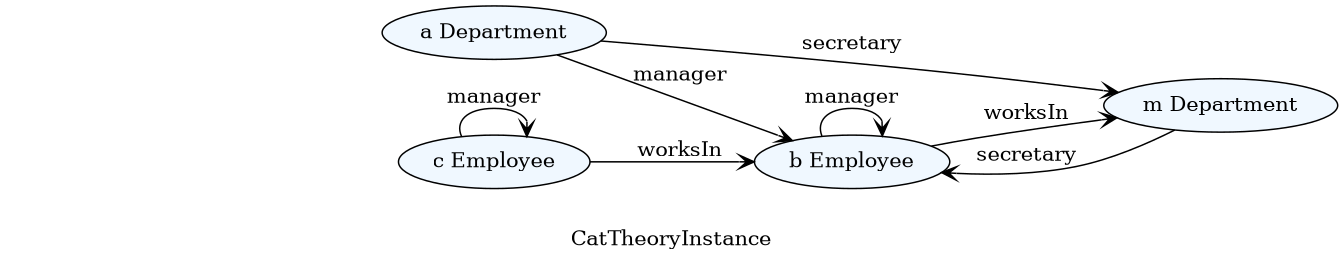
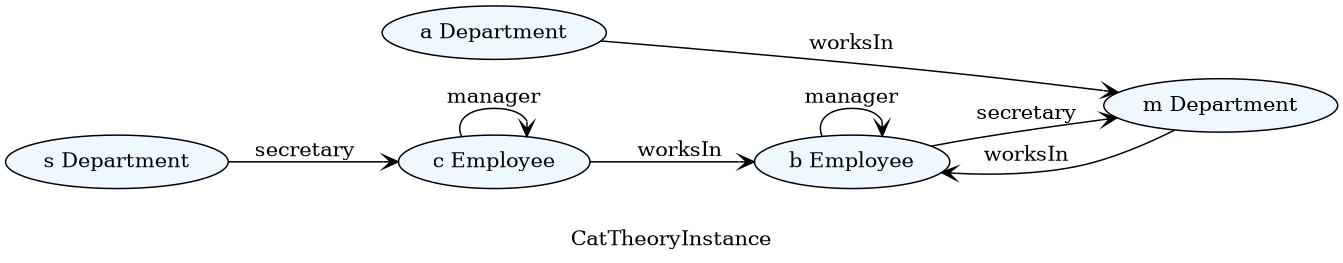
(852, 44) -> (852, 44)
(667, 95) -> none
(1027, 114) -> (1027, 114)
(1027, 155) -> (1027, 155)
none -> (117, 162)
